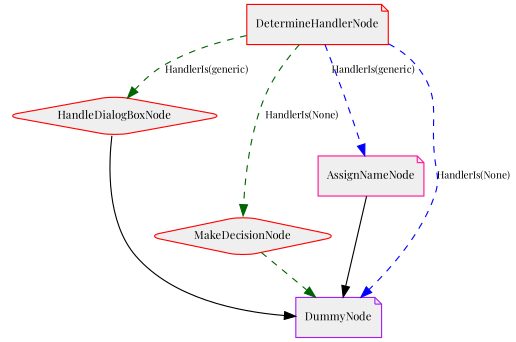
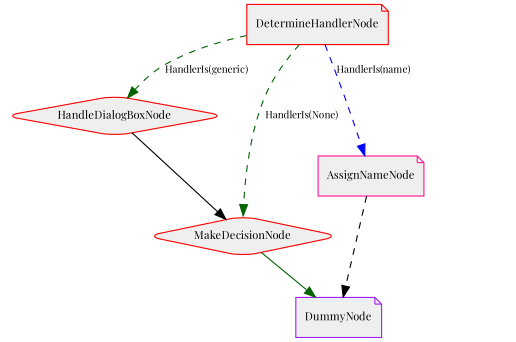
(374, 70) -> (374, 70)
(436, 169) -> none
(356, 241) -> (356, 241)
(149, 269) -> (175, 172)
(284, 271) -> (284, 271)
